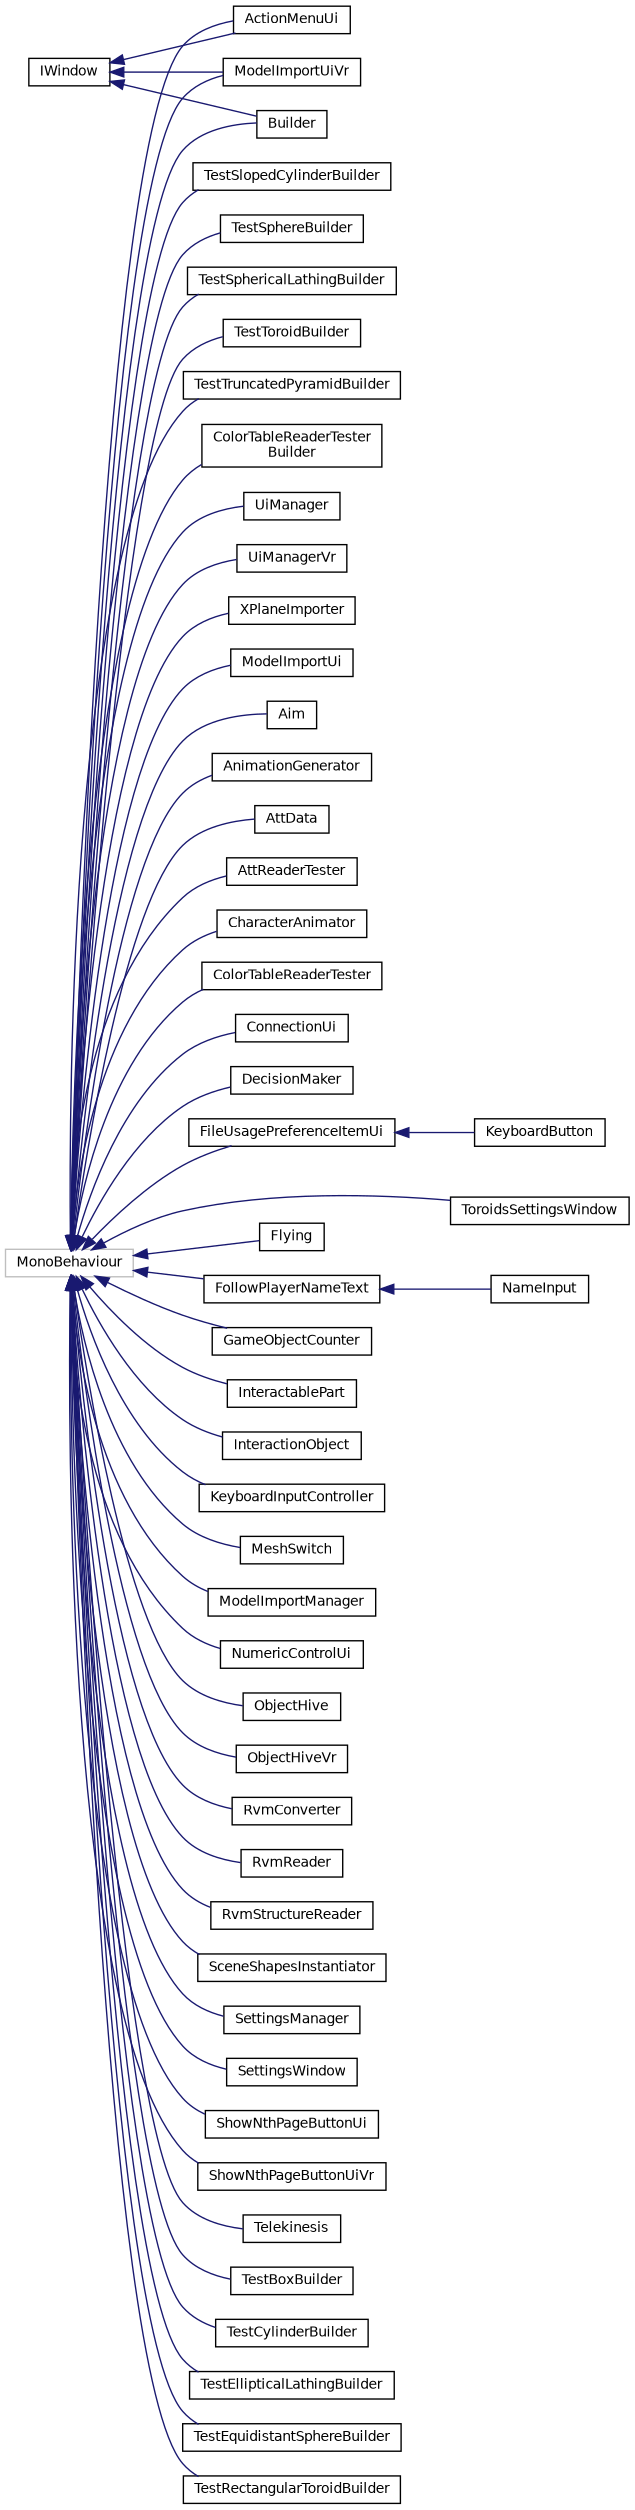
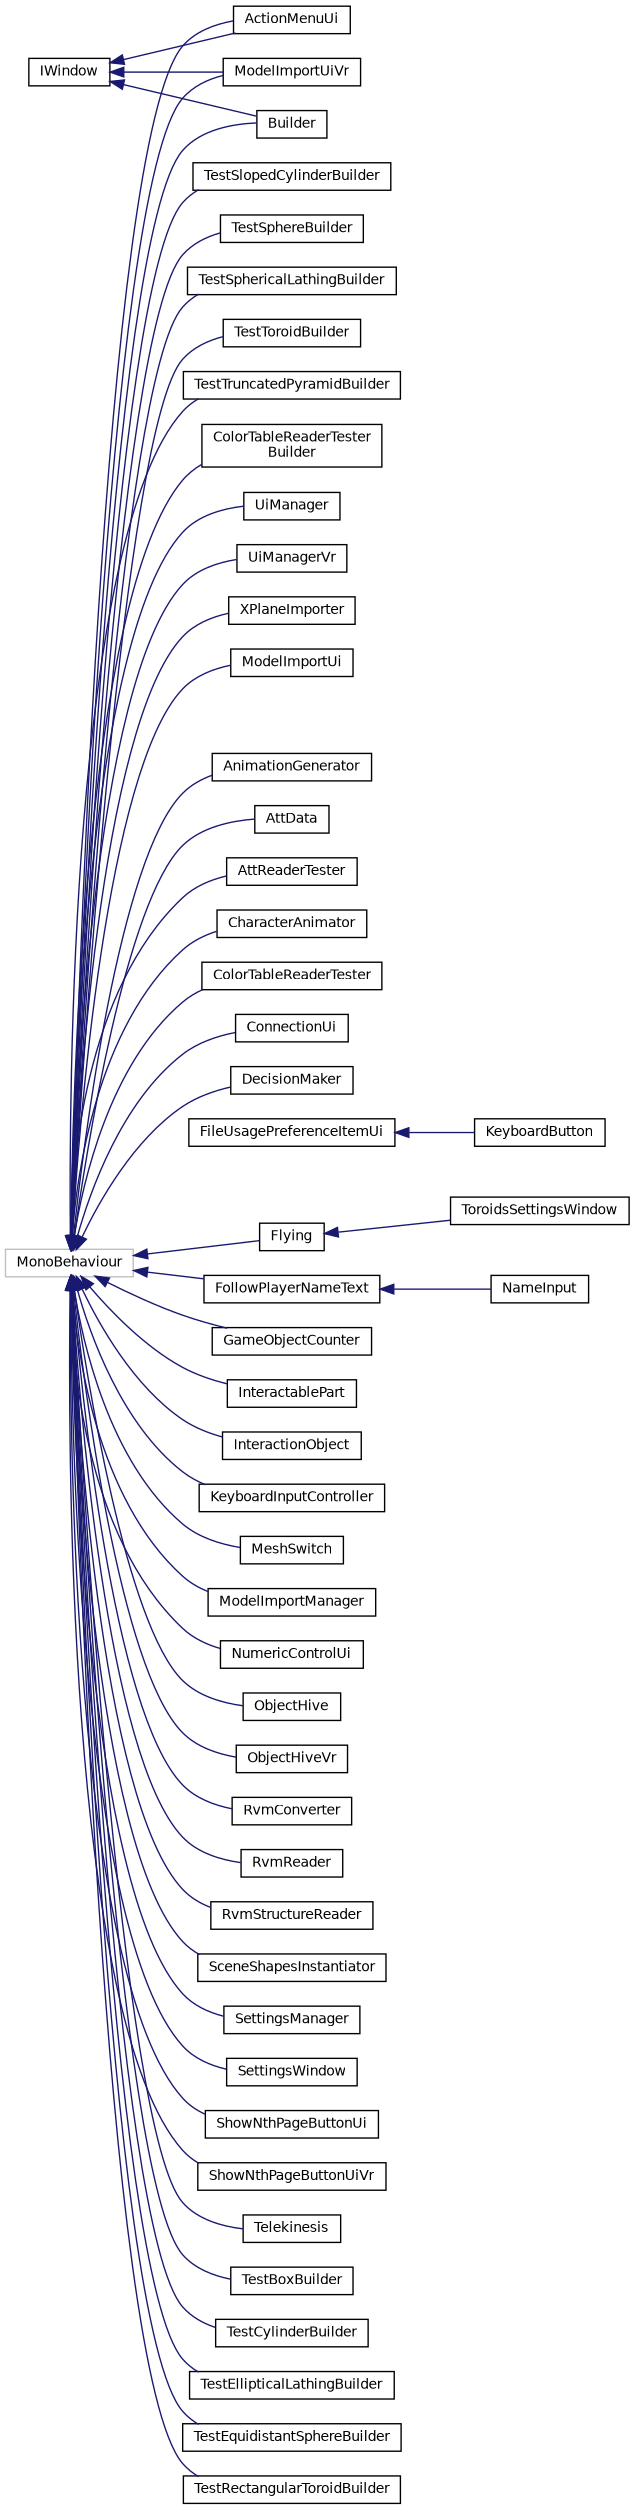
(292, 715) -> none
(156, 1183) -> none
(274, 1198) -> (394, 1226)
